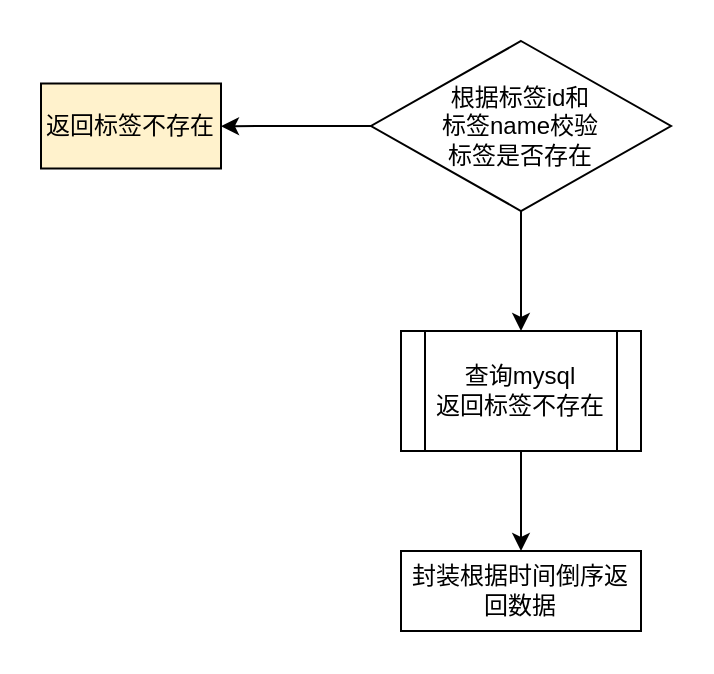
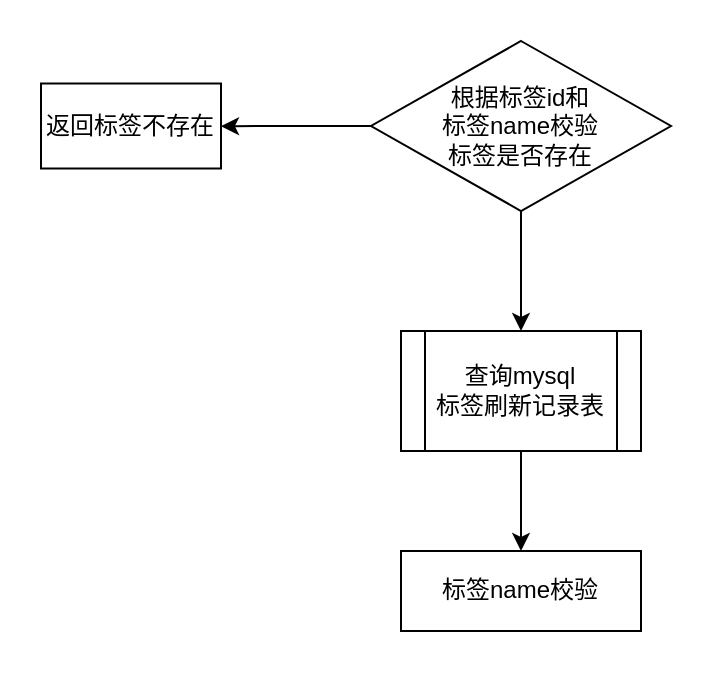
(131, 126) -> (131, 126)
(521, 391) -> (521, 391)
(521, 591) -> (521, 591)
